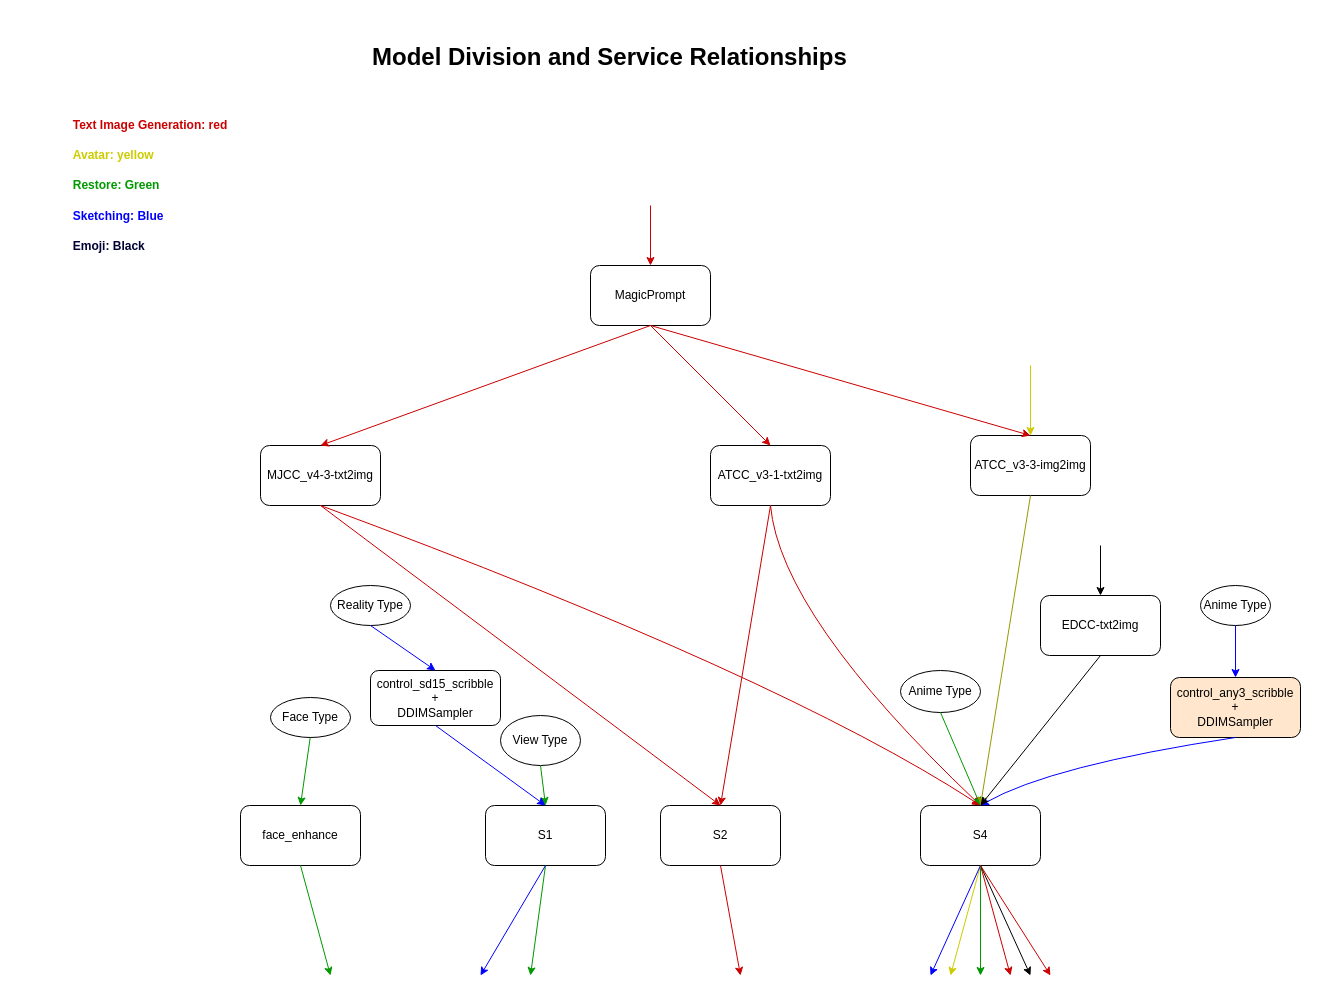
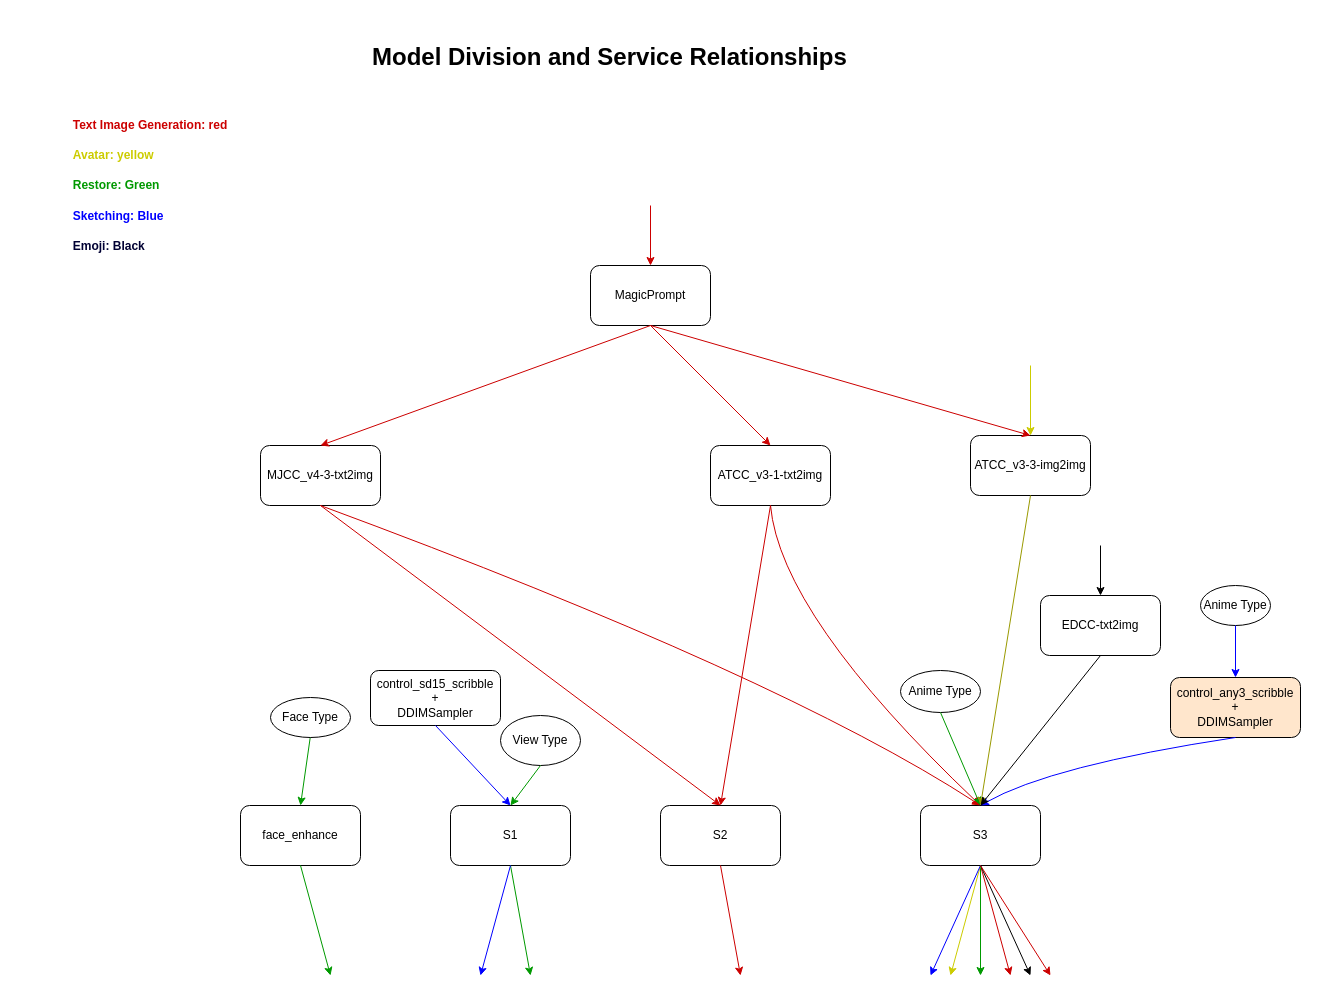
(371, 606) -> none
(400, 646) -> none
(546, 836) -> (511, 836)
(981, 836) -> (981, 836)
